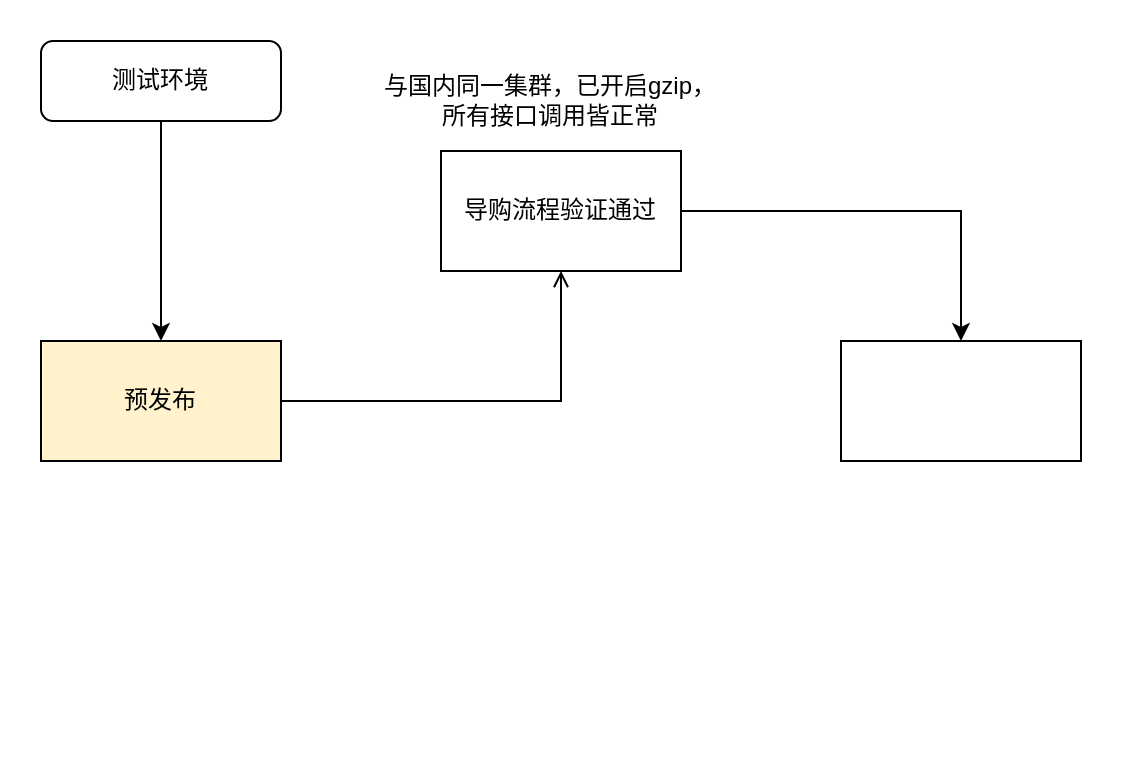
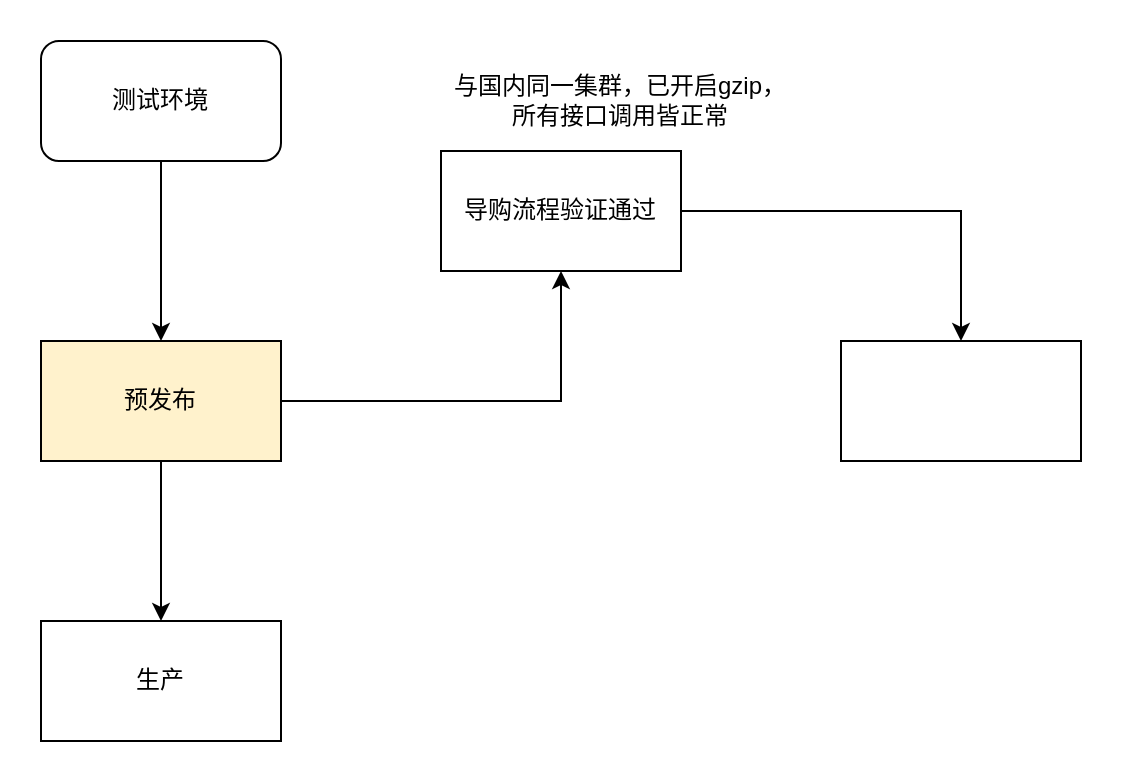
(161, 81) -> (161, 101)
(551, 101) -> (621, 101)
(561, 283) -> (561, 286)
none -> (161, 534)
none -> (161, 681)
